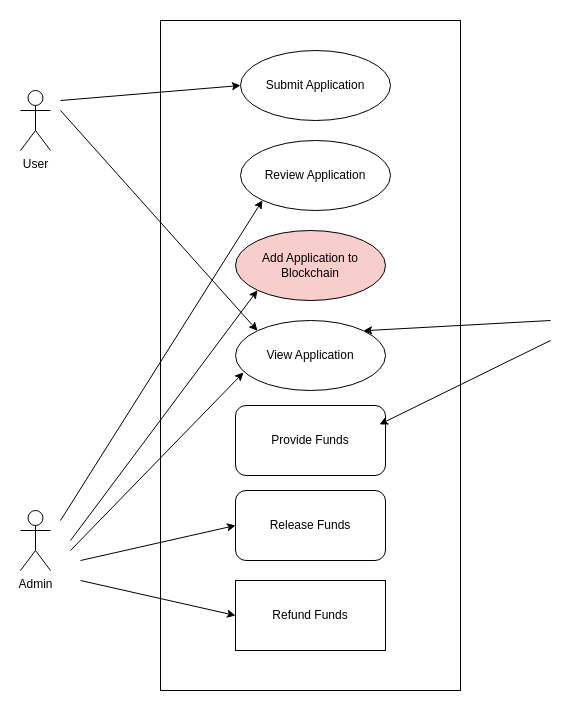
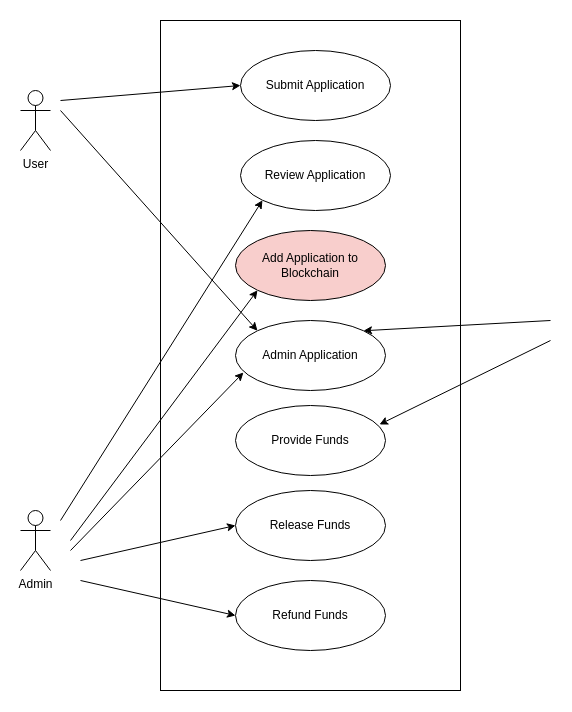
(311, 356) -> (311, 356)
(311, 441) -> (311, 441)
(311, 526) -> (311, 526)
(311, 616) -> (311, 616)
